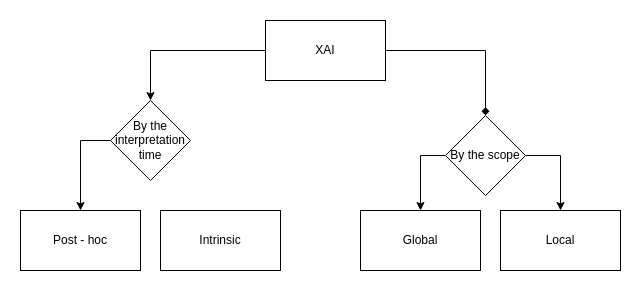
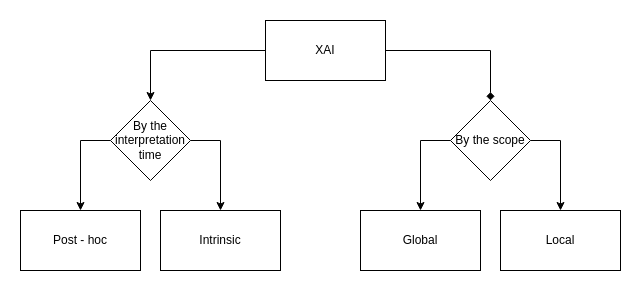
(486, 156) -> (491, 141)
none -> (221, 157)
